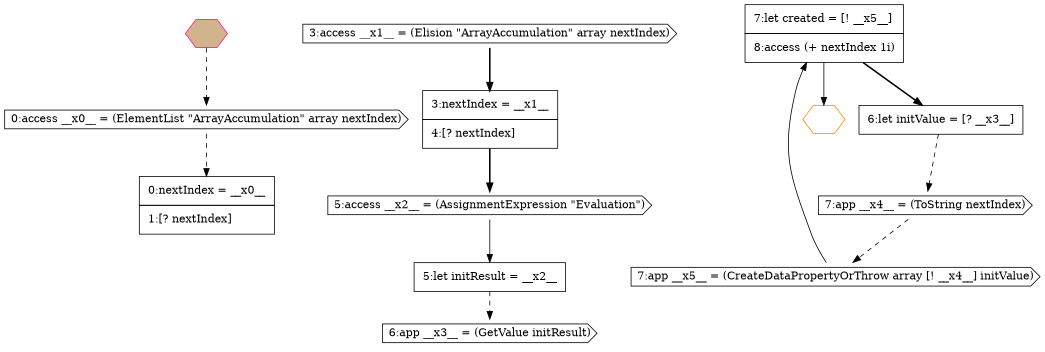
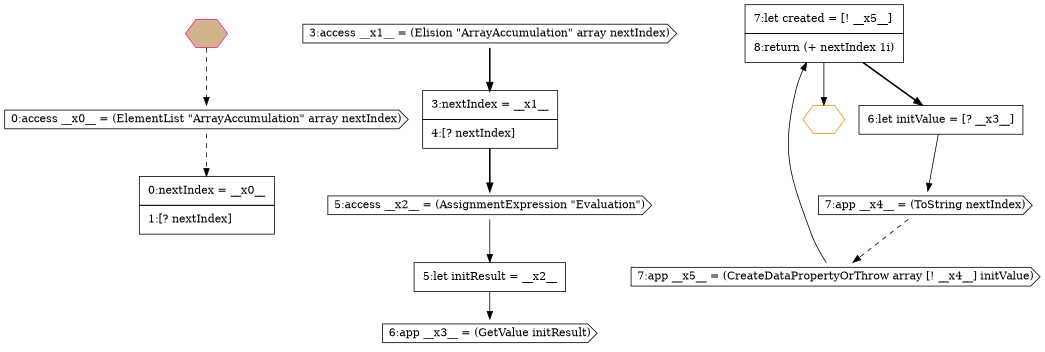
(824, 48) -> (824, 48)
(934, 159) -> (934, 159)
(490, 301) -> (490, 301)
